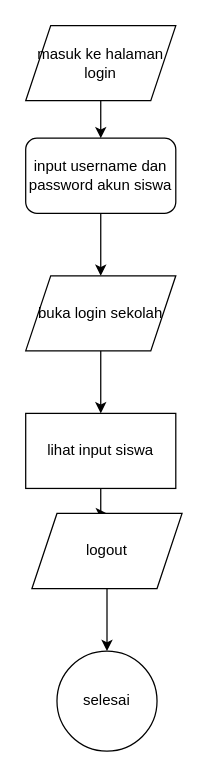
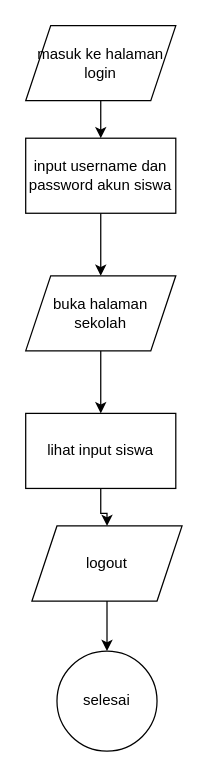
(101, 176) -> (101, 176)
(101, 313) -> (101, 313)
(107, 551) -> (107, 563)
